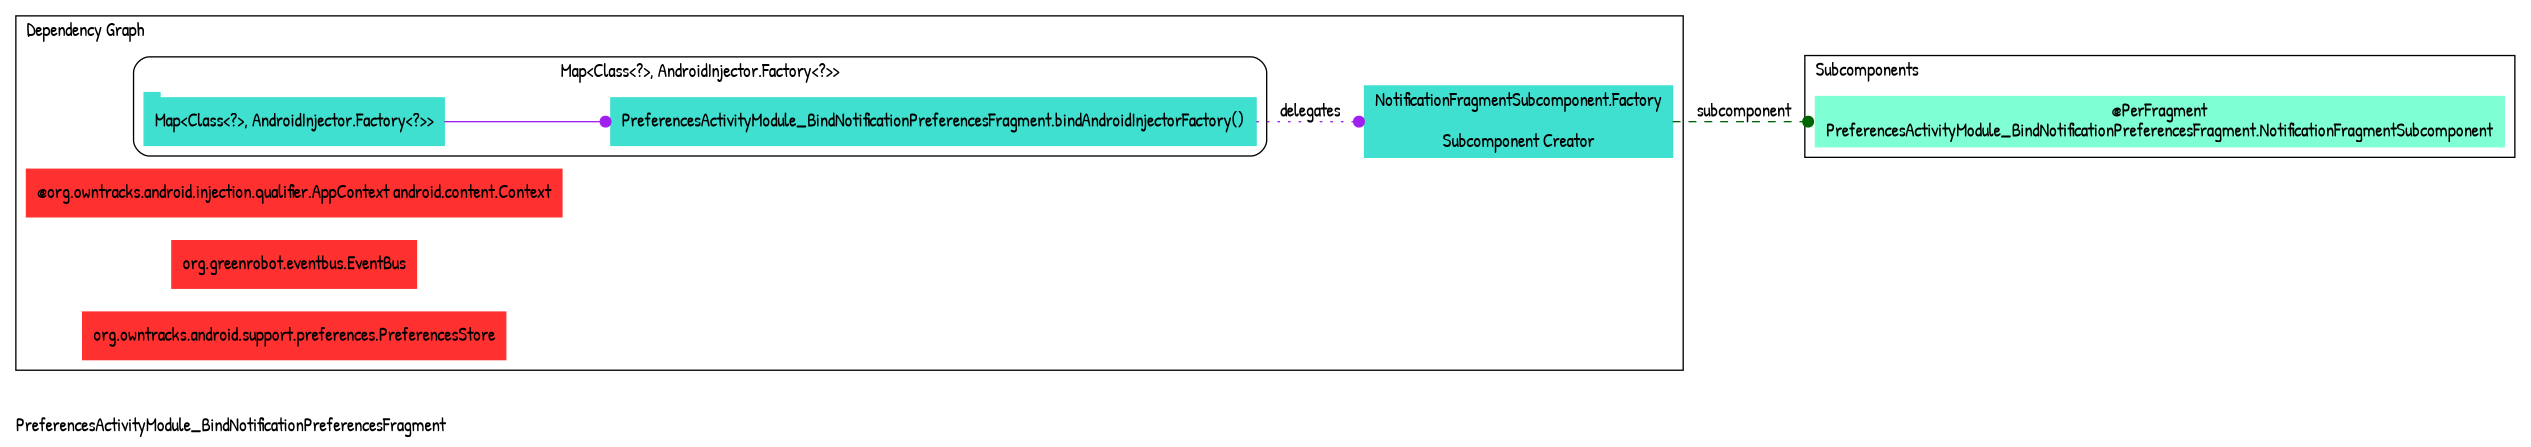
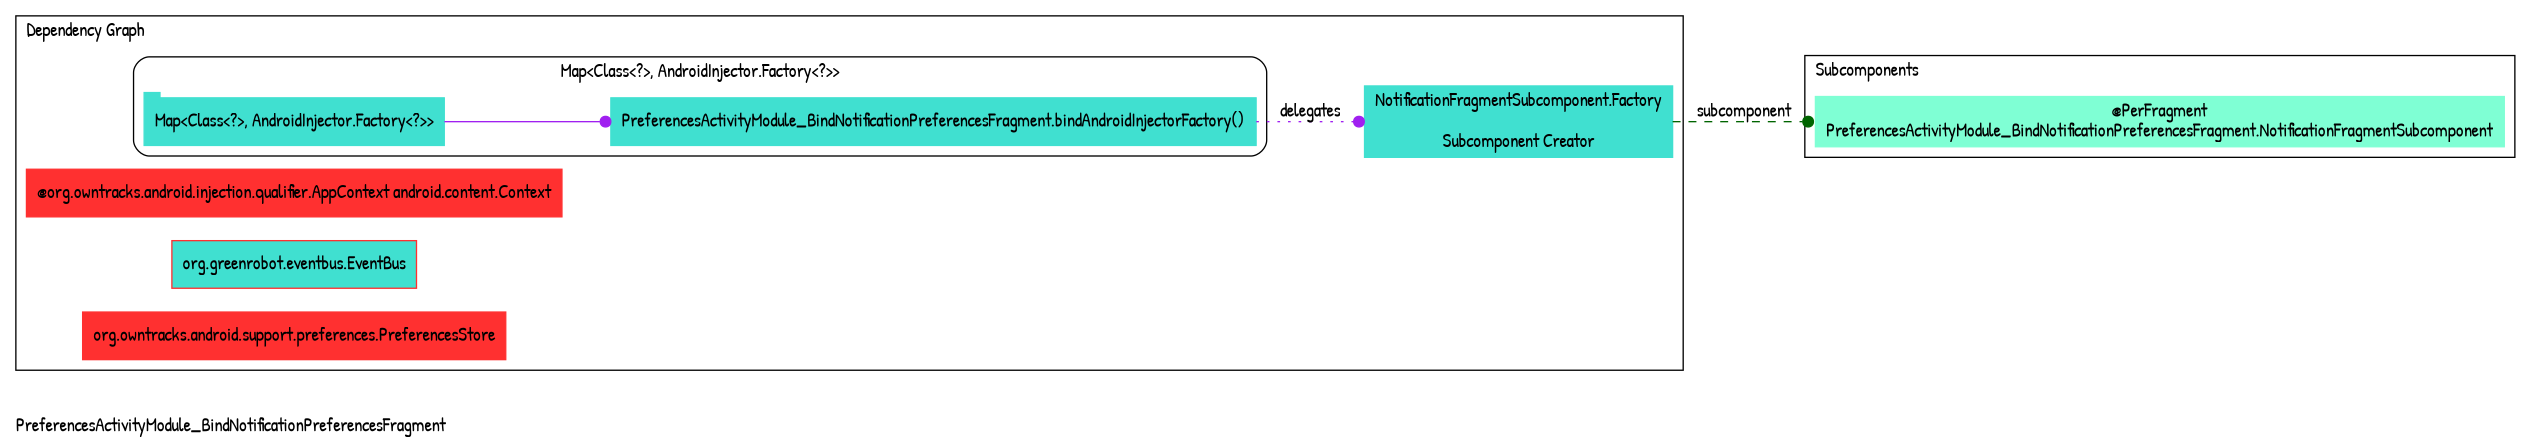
(294, 264) -> (294, 264)
